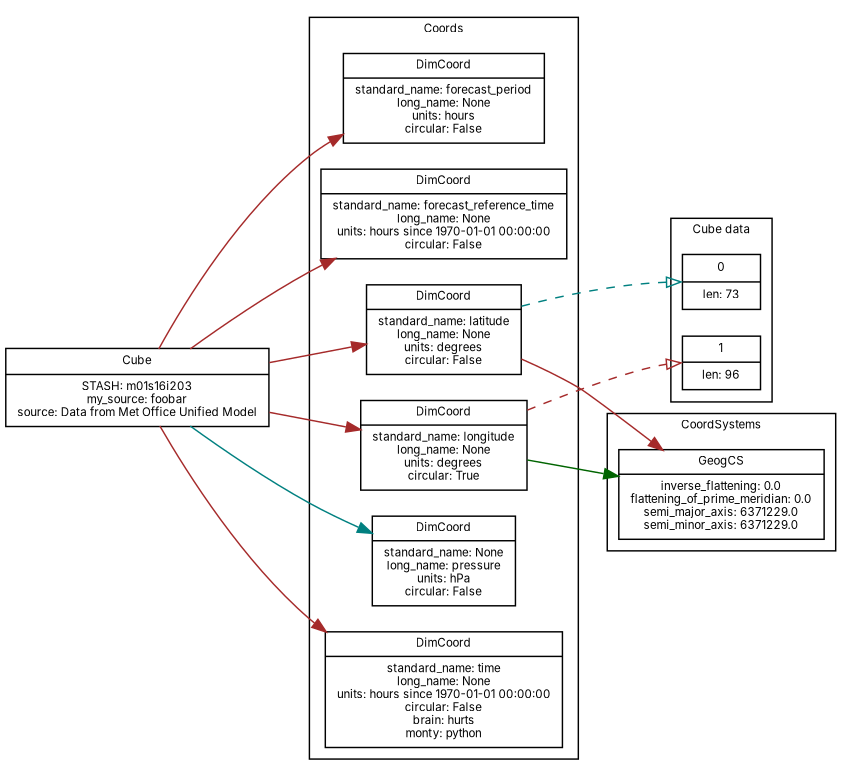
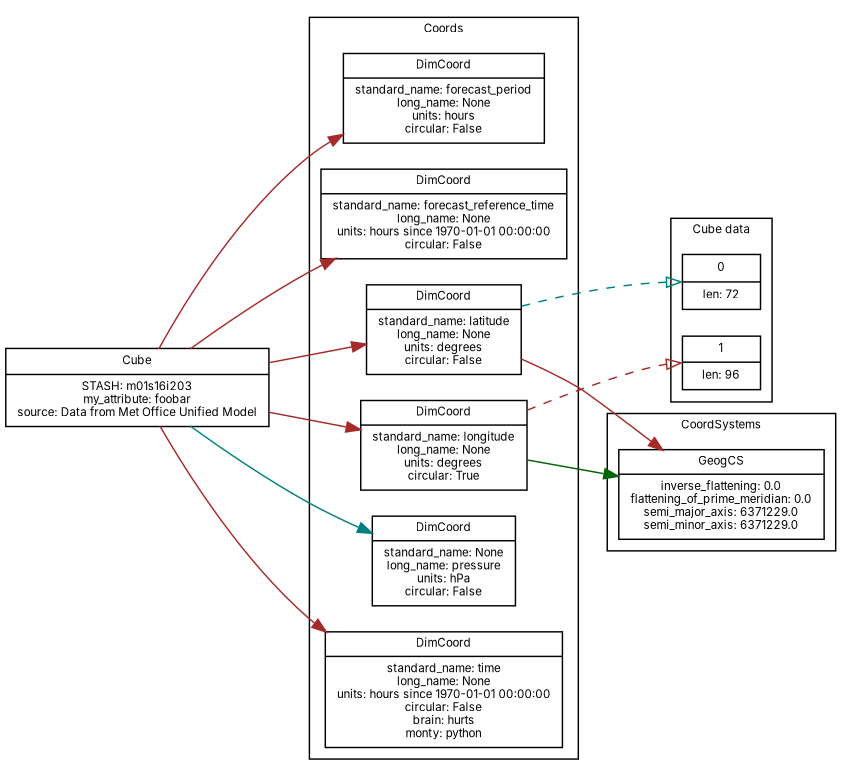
(721, 295) -> (721, 295)
(137, 400) -> (137, 400)
